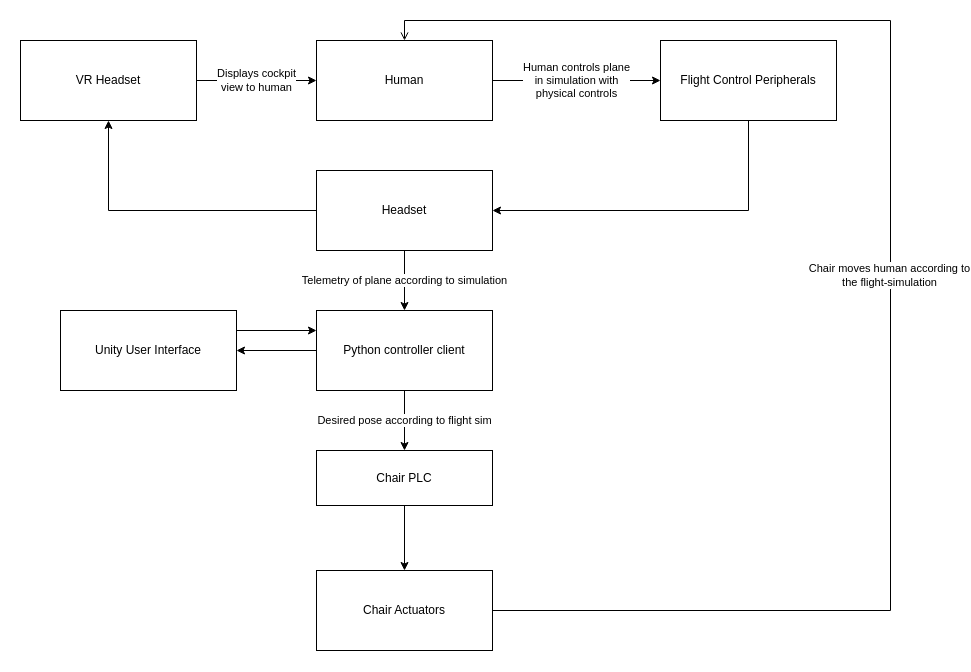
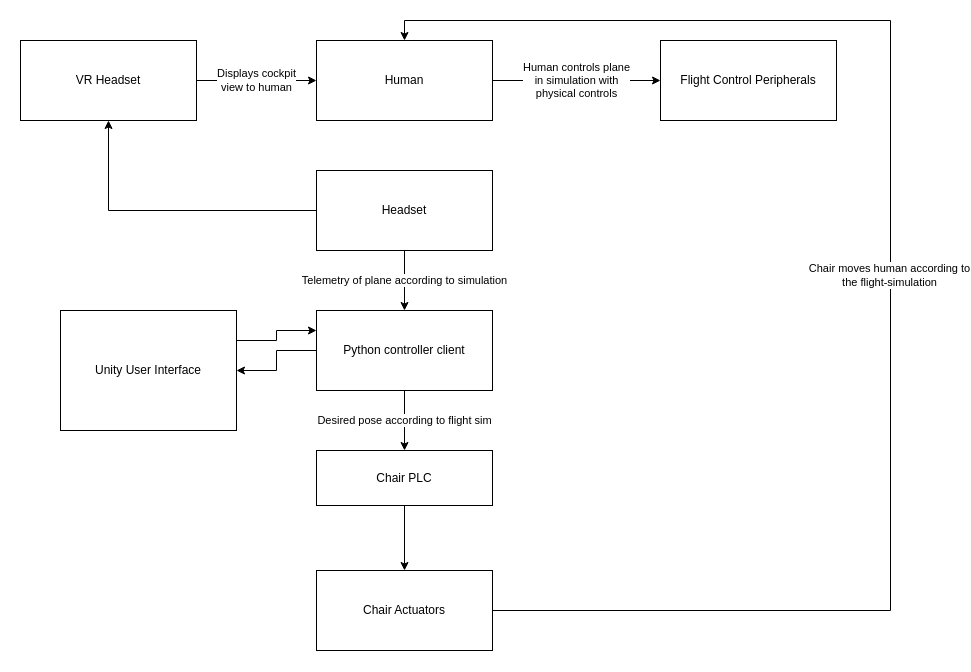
(405, 34) -> (405, 32)
(669, 211) -> none
(149, 351) -> (149, 371)
